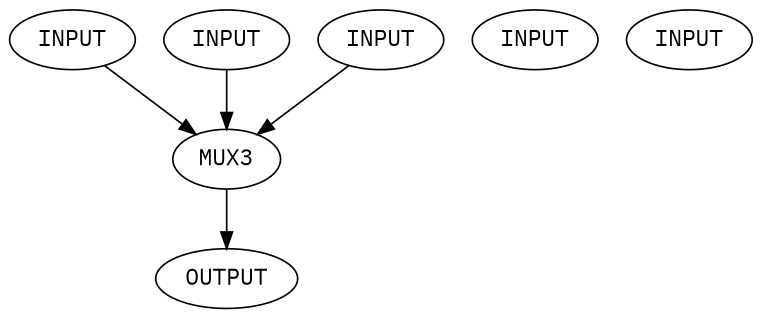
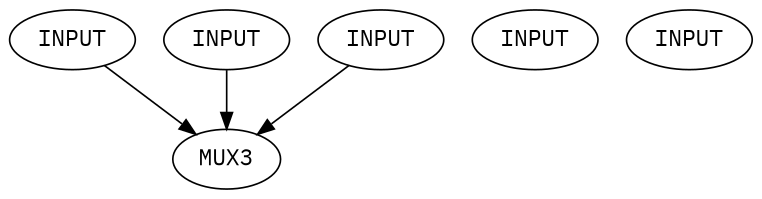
(227, 279) -> none
